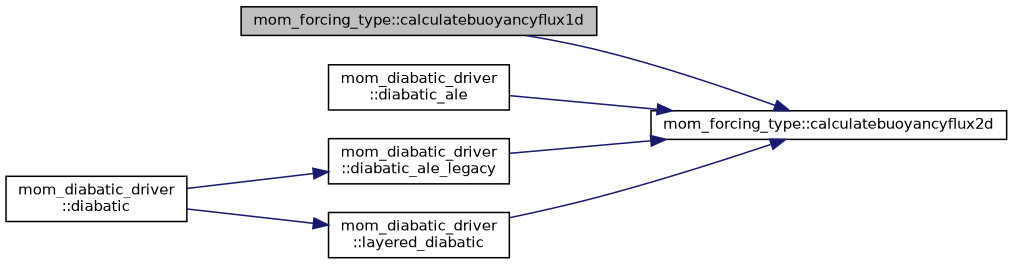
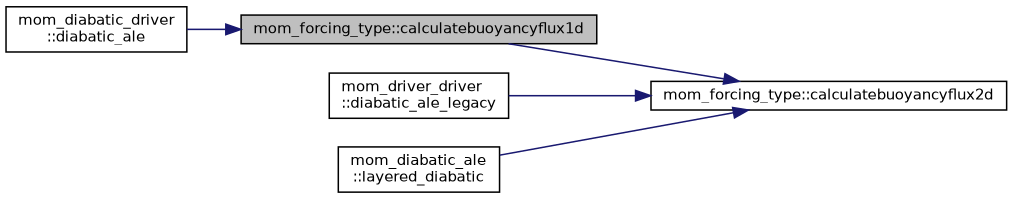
(583, 102) -> (206, 29)
(419, 161) -> (419, 96)
(96, 199) -> none
(419, 235) -> (419, 170)
